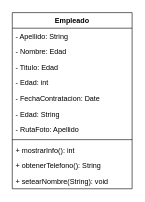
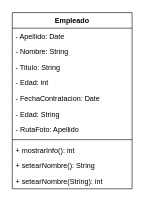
(45, 36) -> (42, 36)
(41, 52) -> (44, 52)
(39, 67) -> (42, 67)
(65, 166) -> (60, 166)
(67, 181) -> (65, 181)
